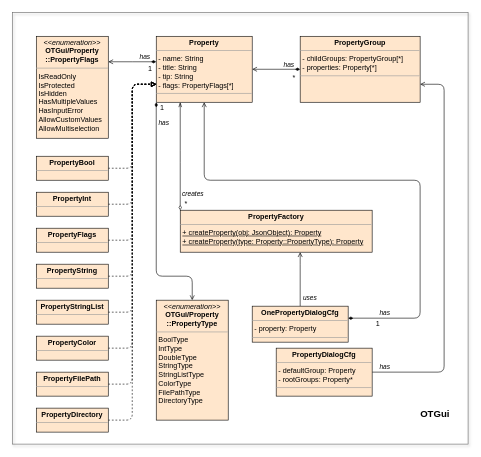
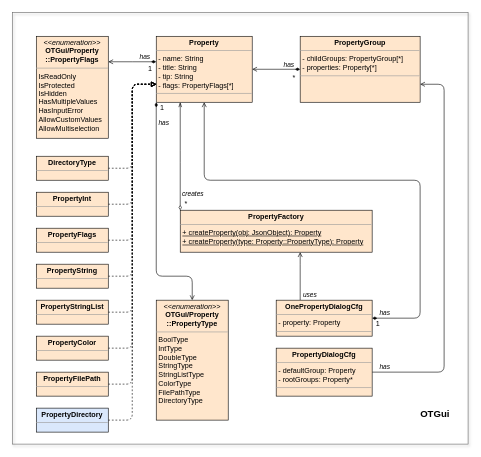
(60, 161) -> (62, 161)
(300, 324) -> (324, 318)
(72, 420) -> (72, 420)
